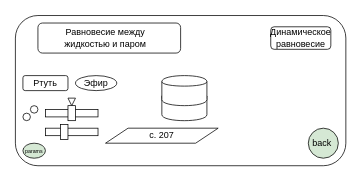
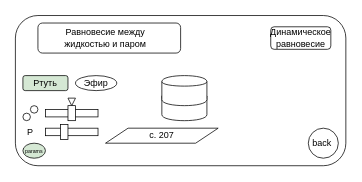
(45, 83) -> (45, 83)
none -> (30, 132)
(323, 143) -> (323, 143)
